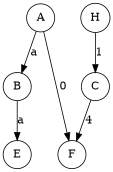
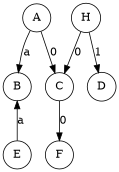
(99, 53) -> (78, 53)
(55, 82) -> (47, 49)
none -> (102, 87)
(17, 117) -> (17, 125)
(89, 121) -> (63, 121)
